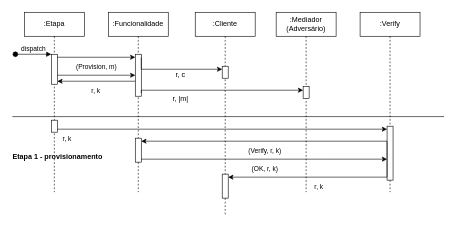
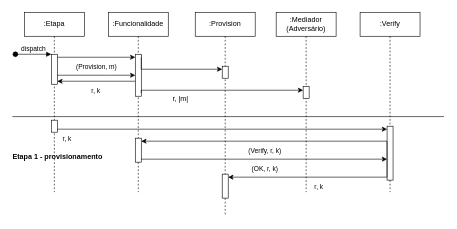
(225, 24) -> (225, 24)
(180, 75) -> none
